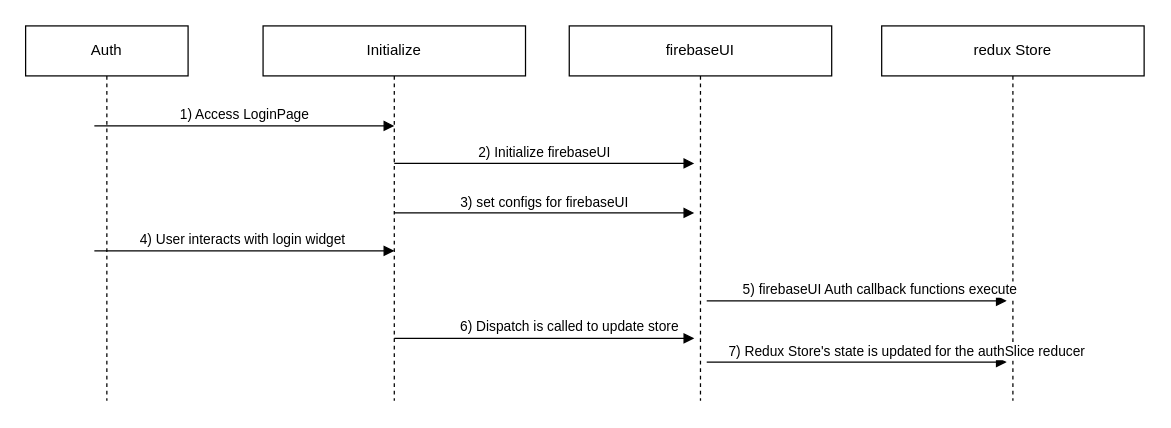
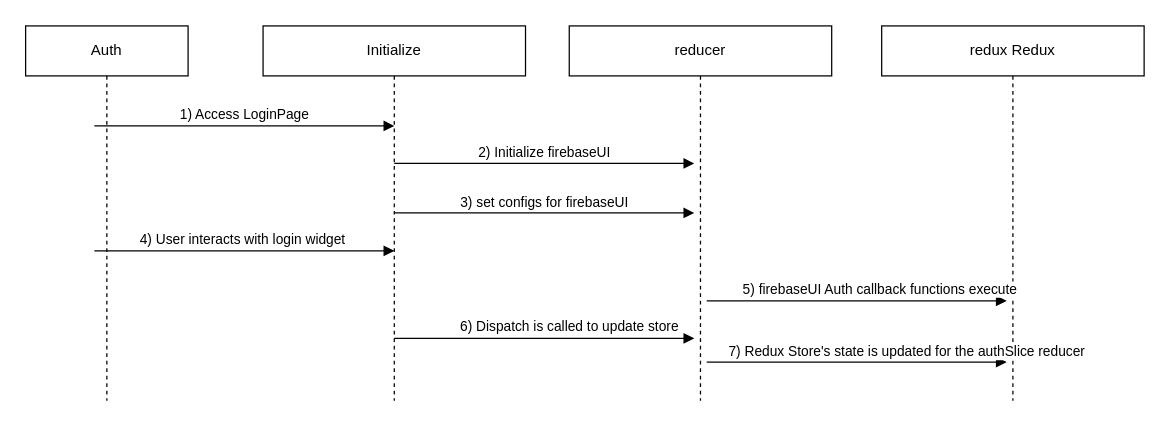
(701, 51) -> (701, 51)
(1013, 51) -> (1013, 51)
